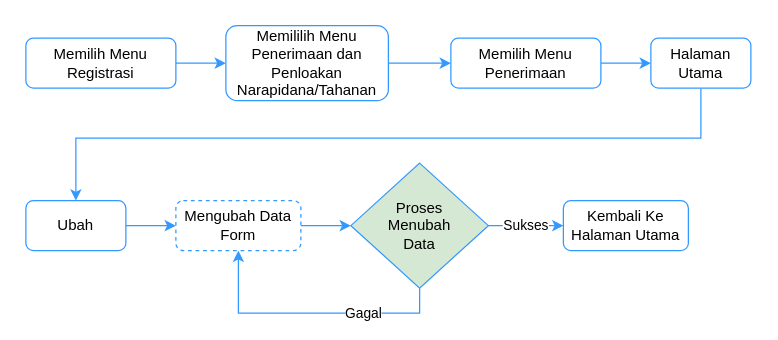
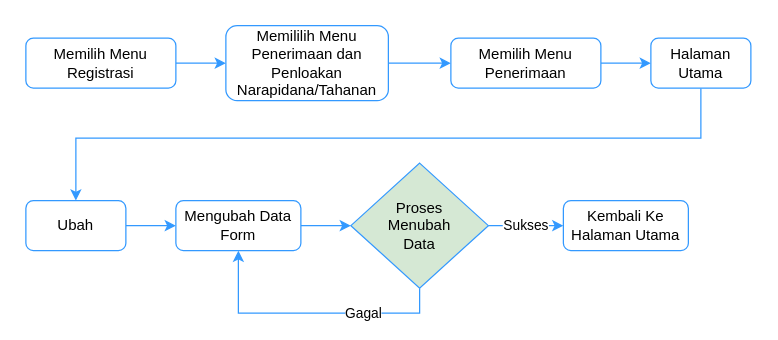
(238, 226) -> (238, 226)
